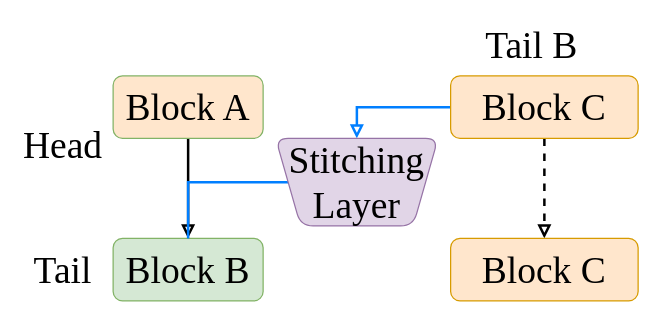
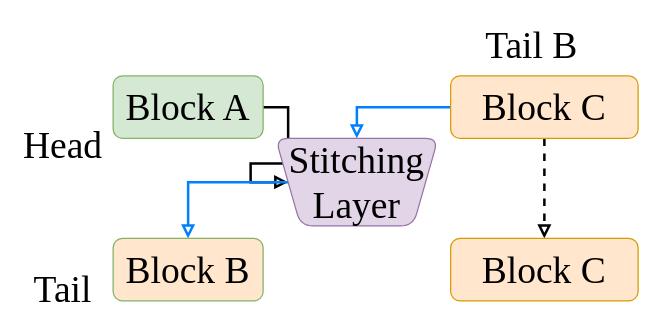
(188, 107) -> (188, 107)
(188, 158) -> (288, 110)
(188, 232) -> (248, 182)
(63, 269) -> (63, 288)
(188, 269) -> (188, 269)
